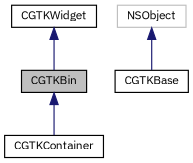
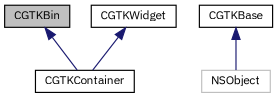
(54, 55) -> (106, 54)
(152, 55) -> (236, 55)
